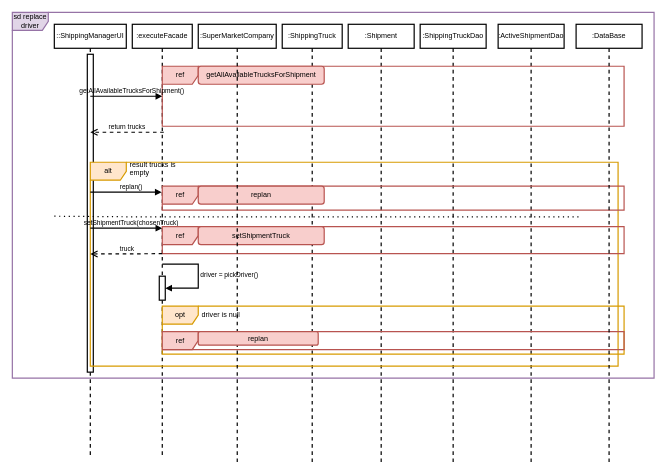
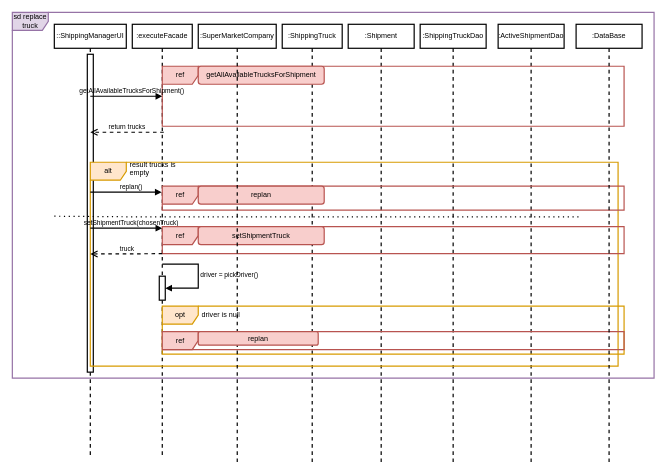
(30, 21) -> (30, 21)
